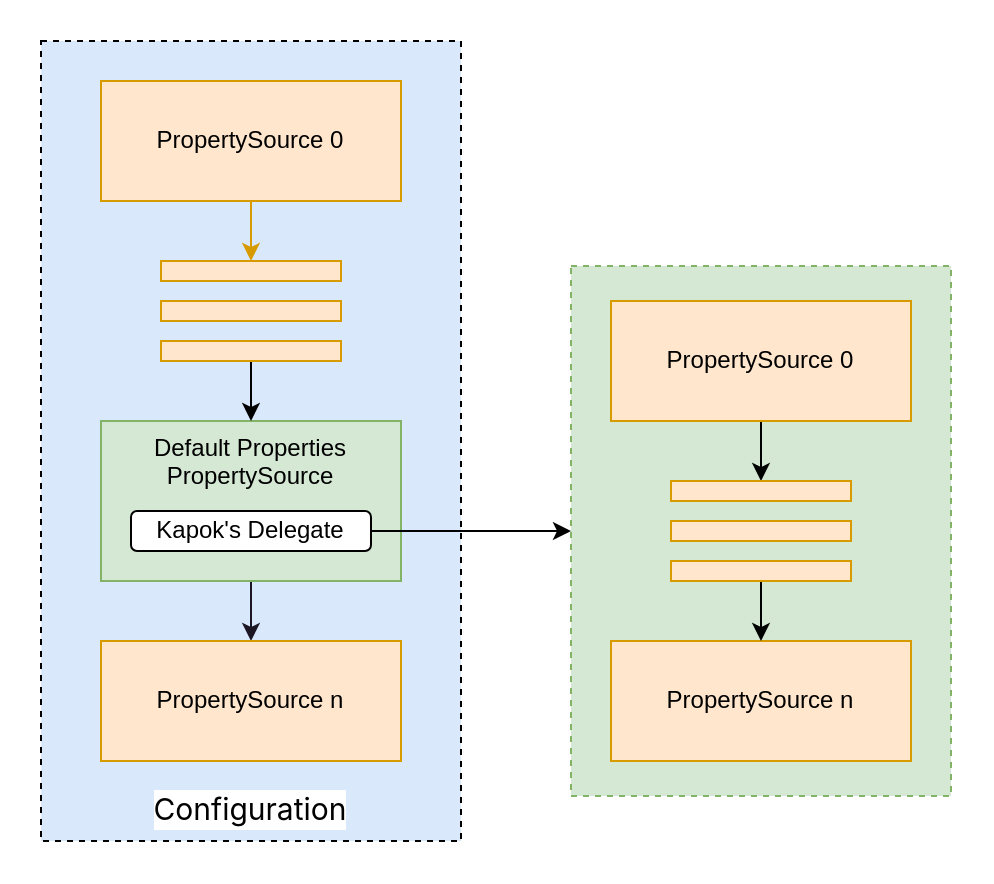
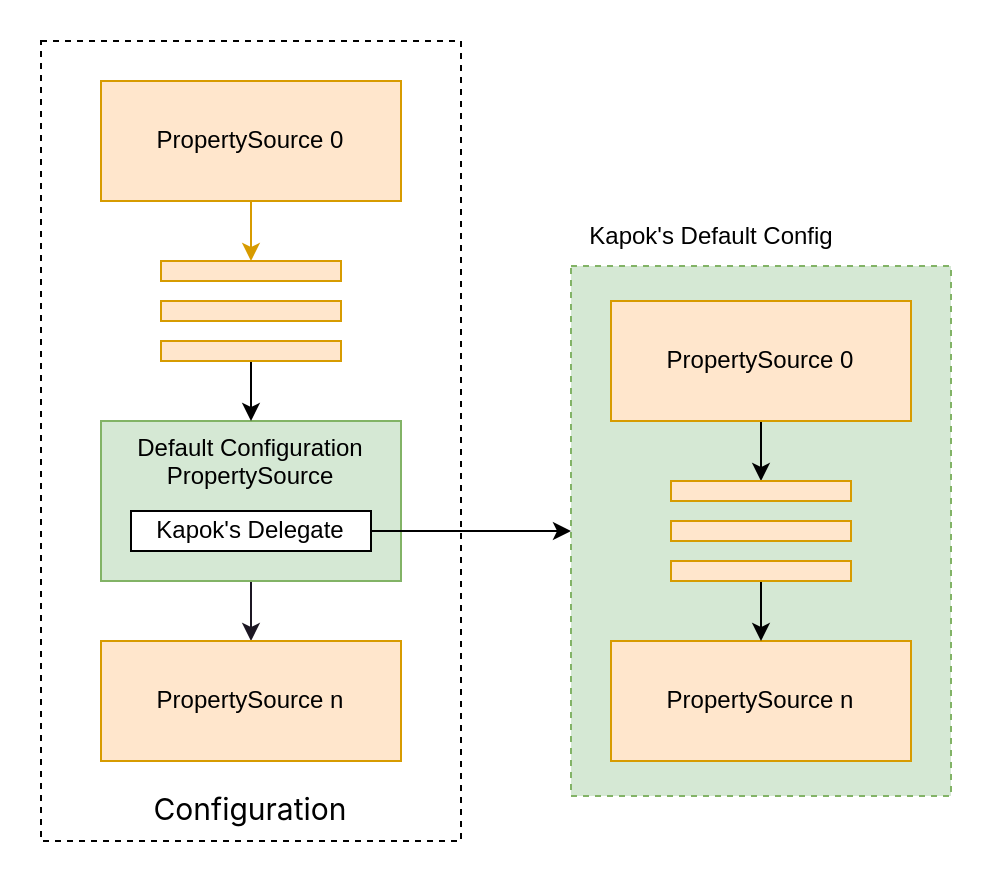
none -> (711, 236)
(251, 464) -> (251, 464)
(251, 531) -> (251, 531)
(251, 817) -> (251, 817)
